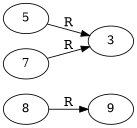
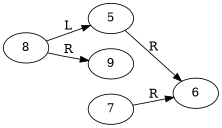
none -> (64, 35)
(111, 41) -> (196, 93)
